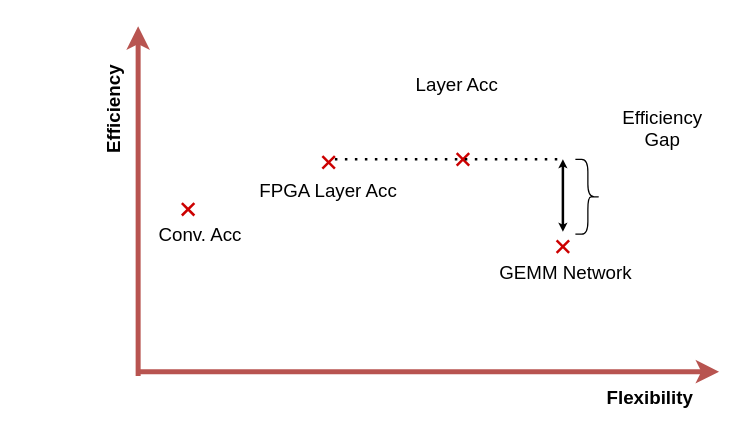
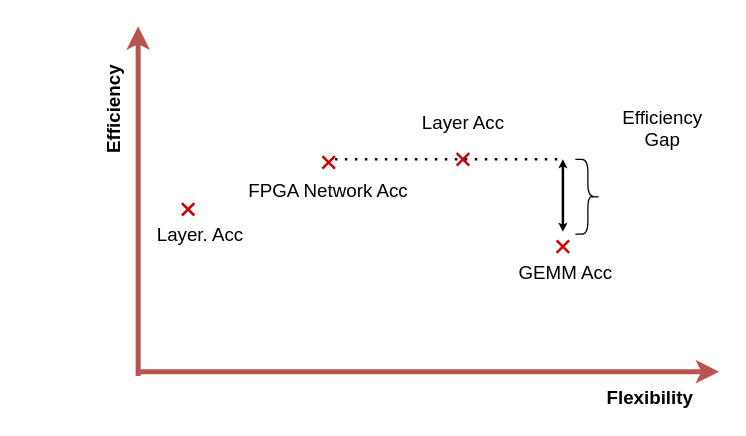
(457, 84) -> (463, 122)
(329, 191) -> (329, 191)
(201, 234) -> (201, 234)
(566, 272) -> (566, 272)
